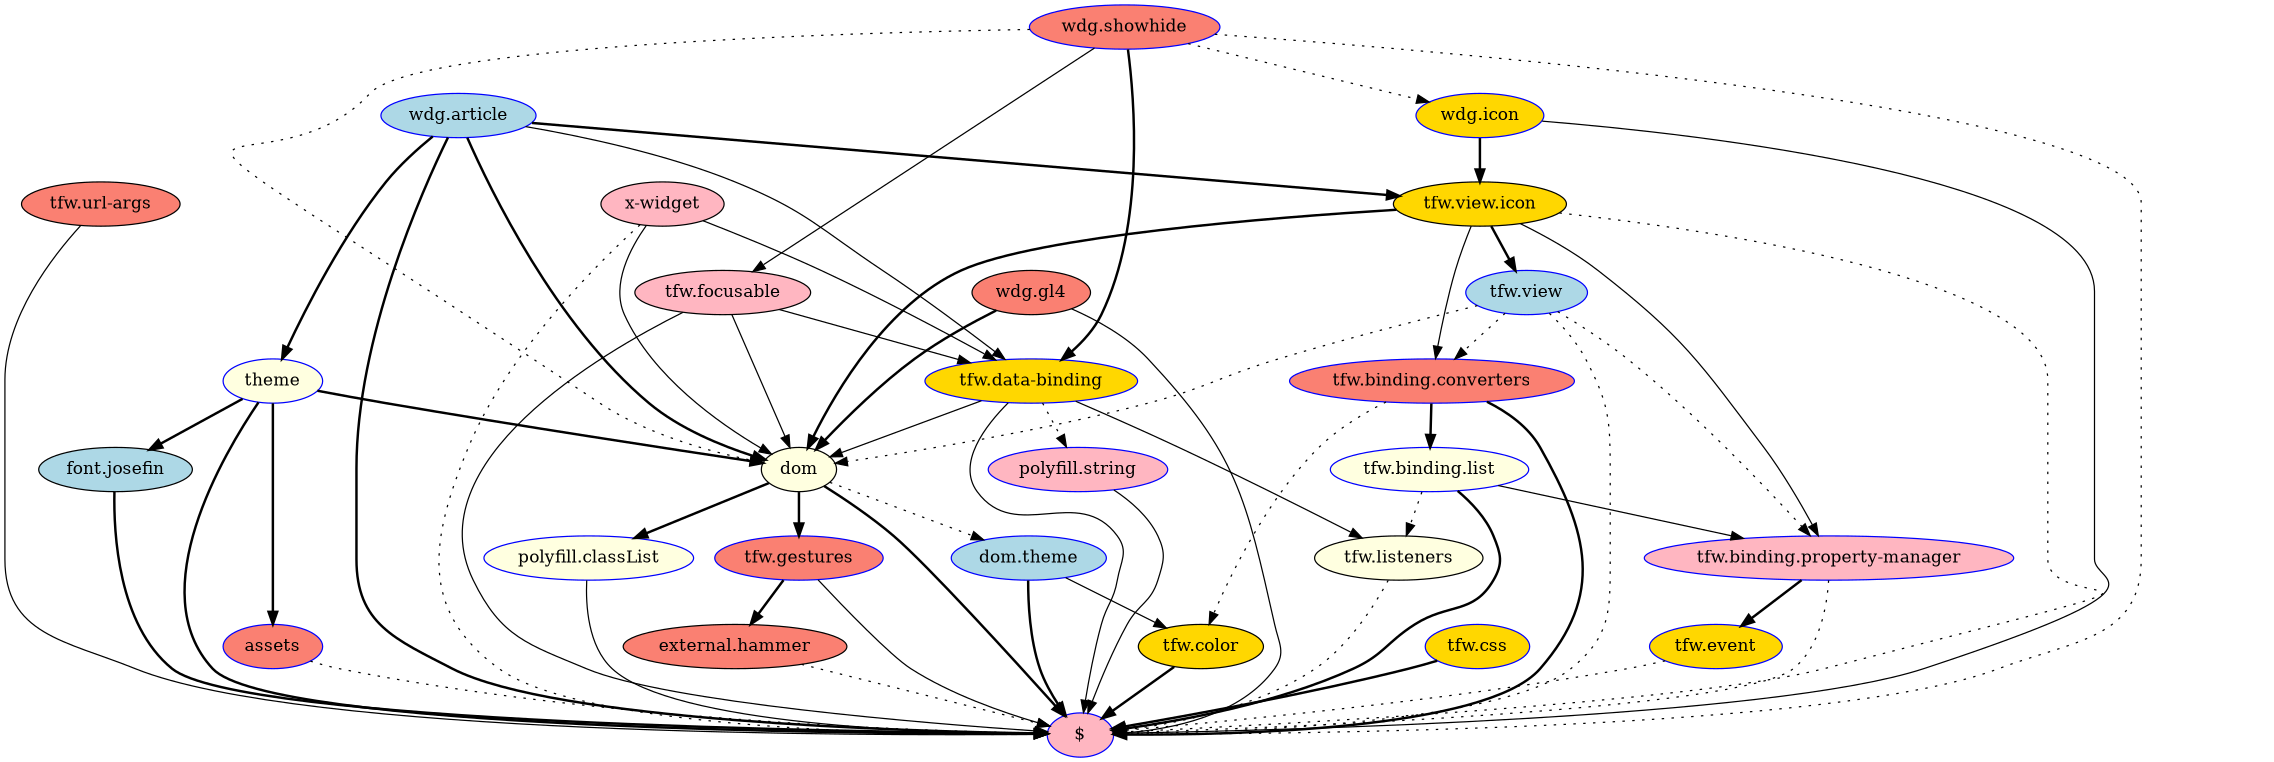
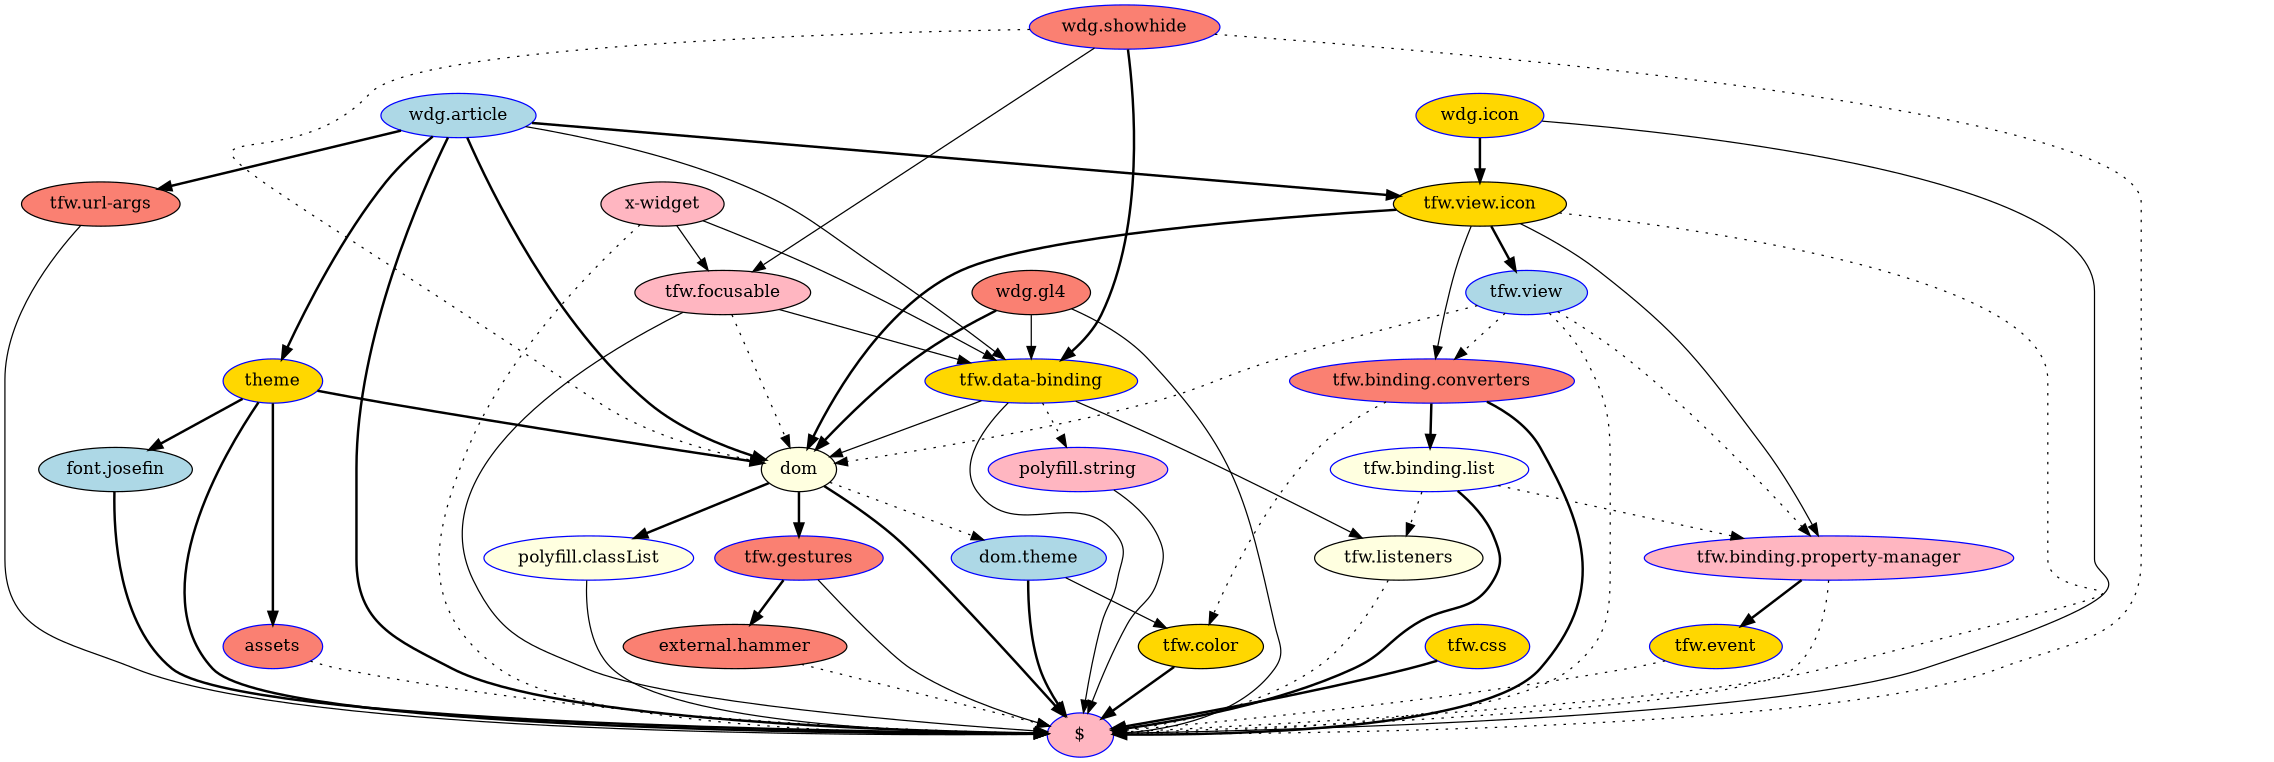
(1303, 71) -> none
none -> (286, 158)
none -> (1031, 331)
(650, 356) -> (689, 243)
(758, 375) -> (758, 375)
(273, 381) -> (273, 381)
(1621, 512) -> (1621, 512)
